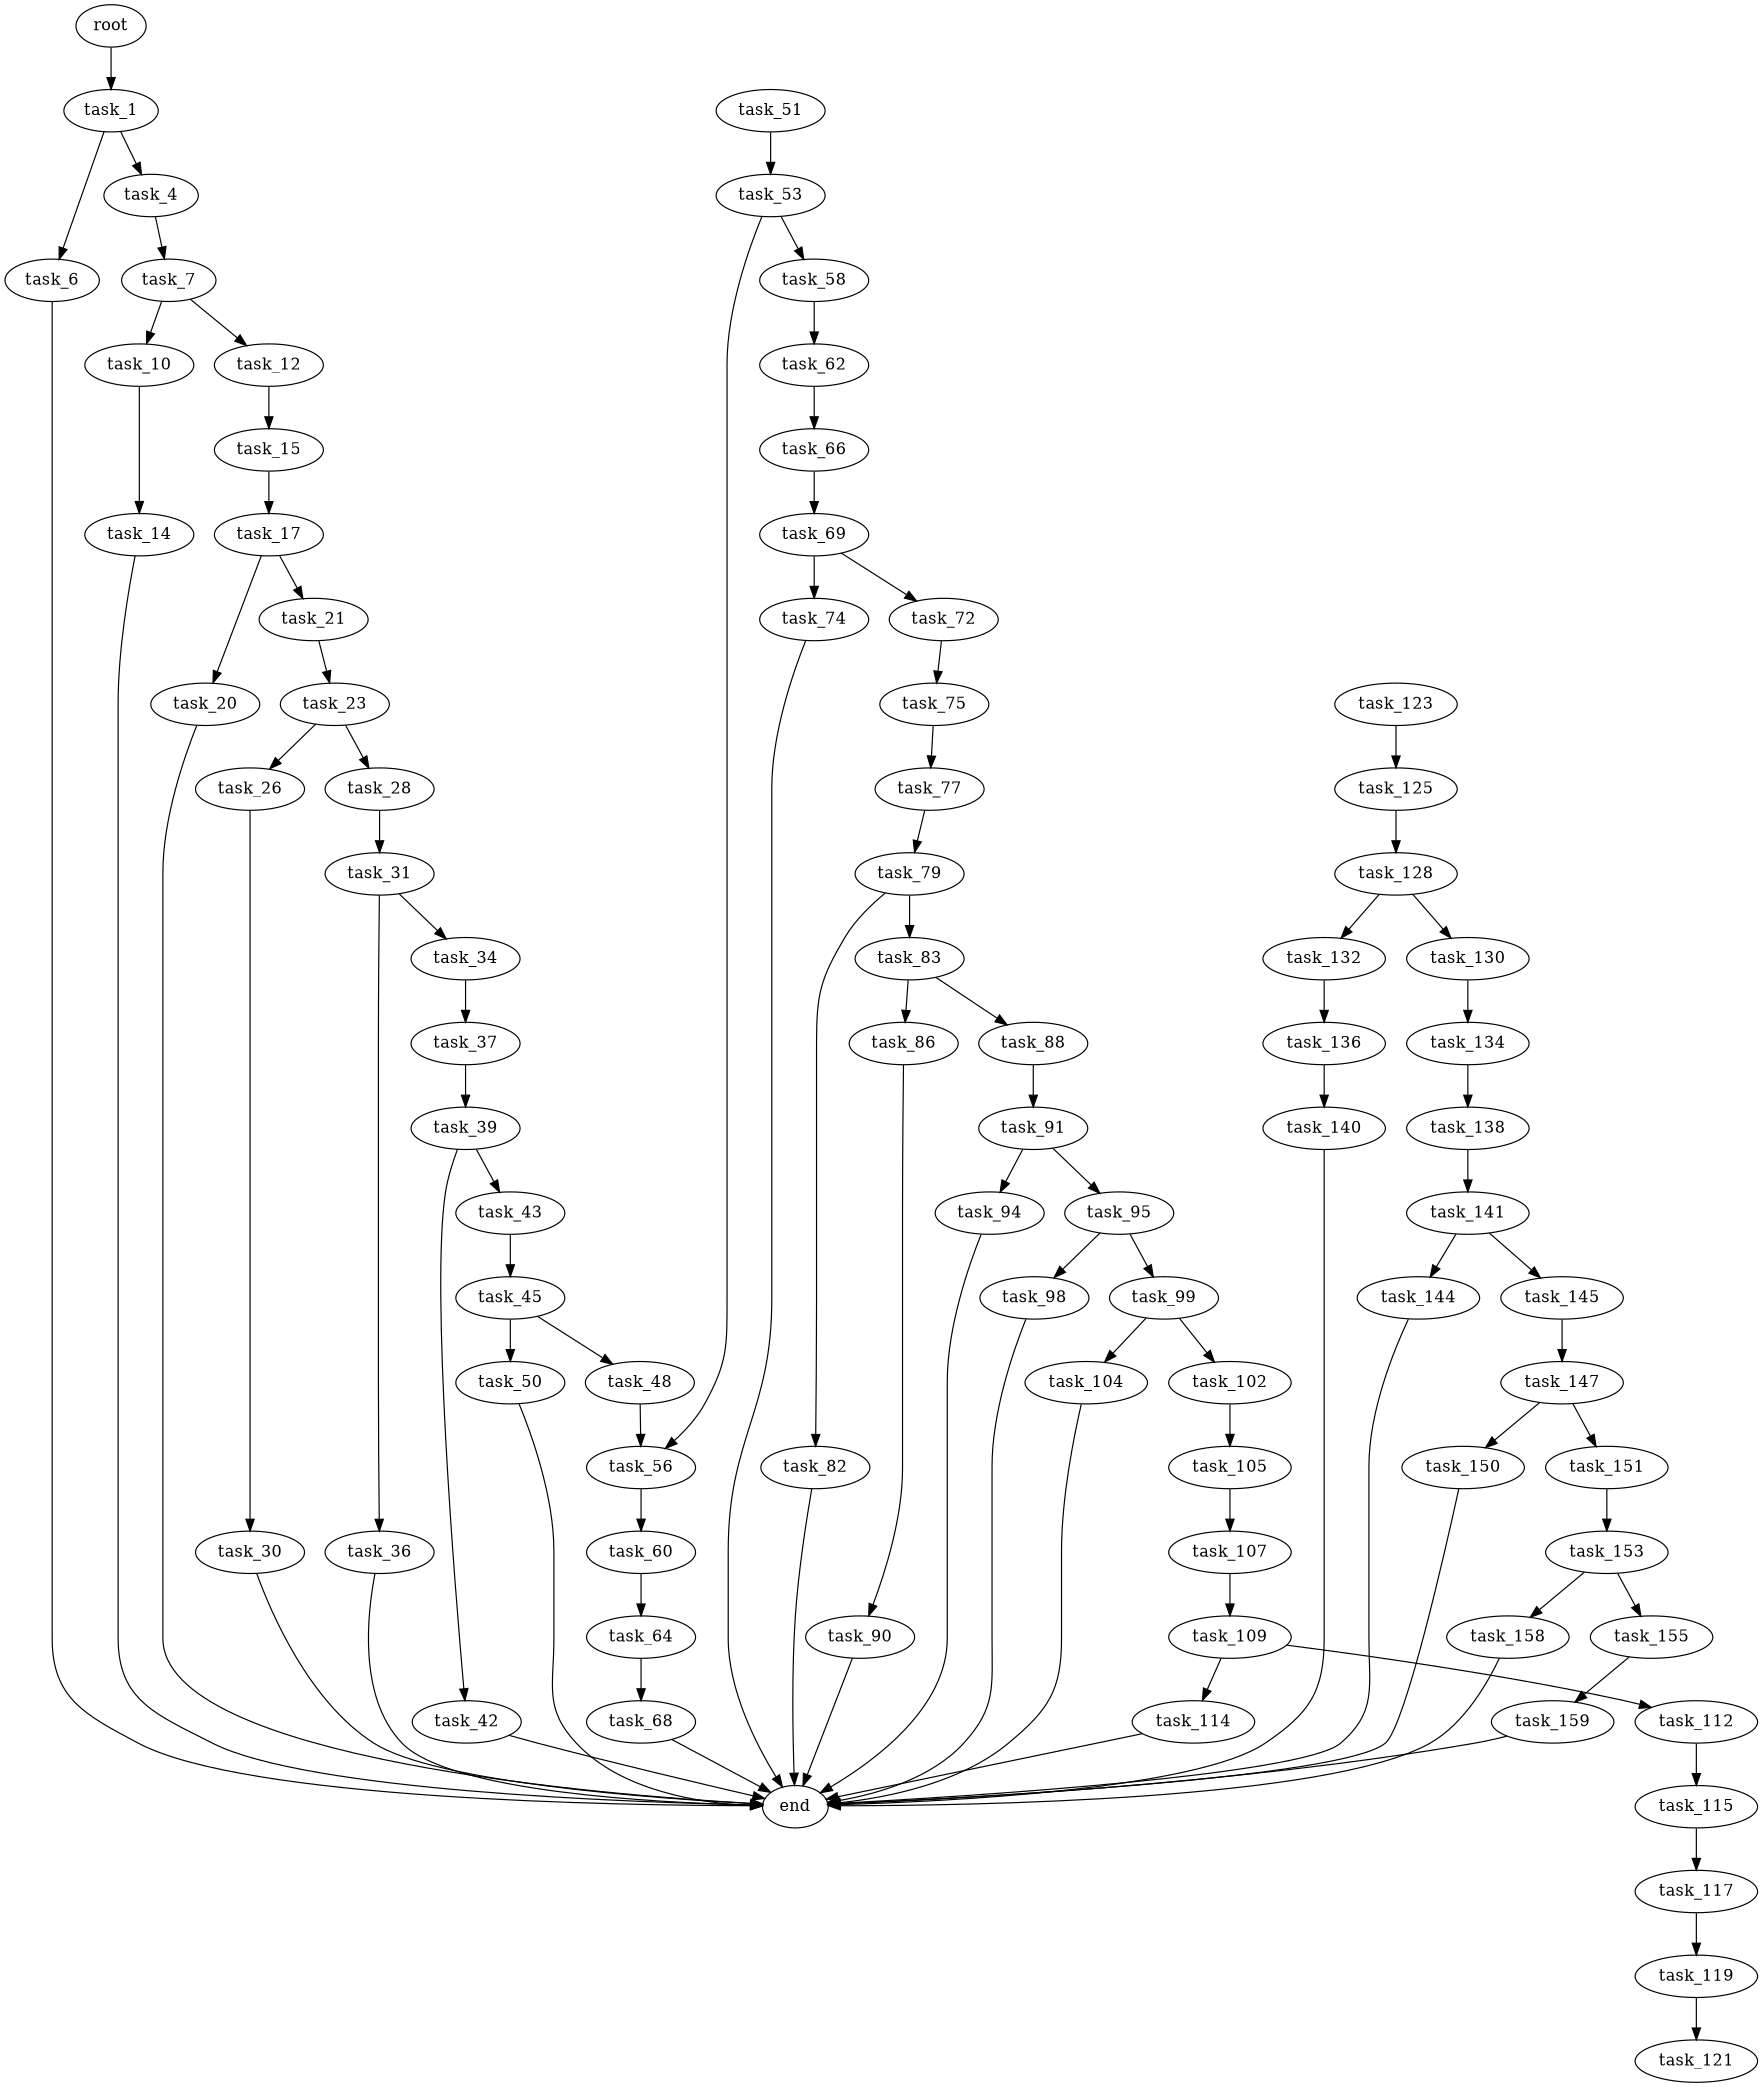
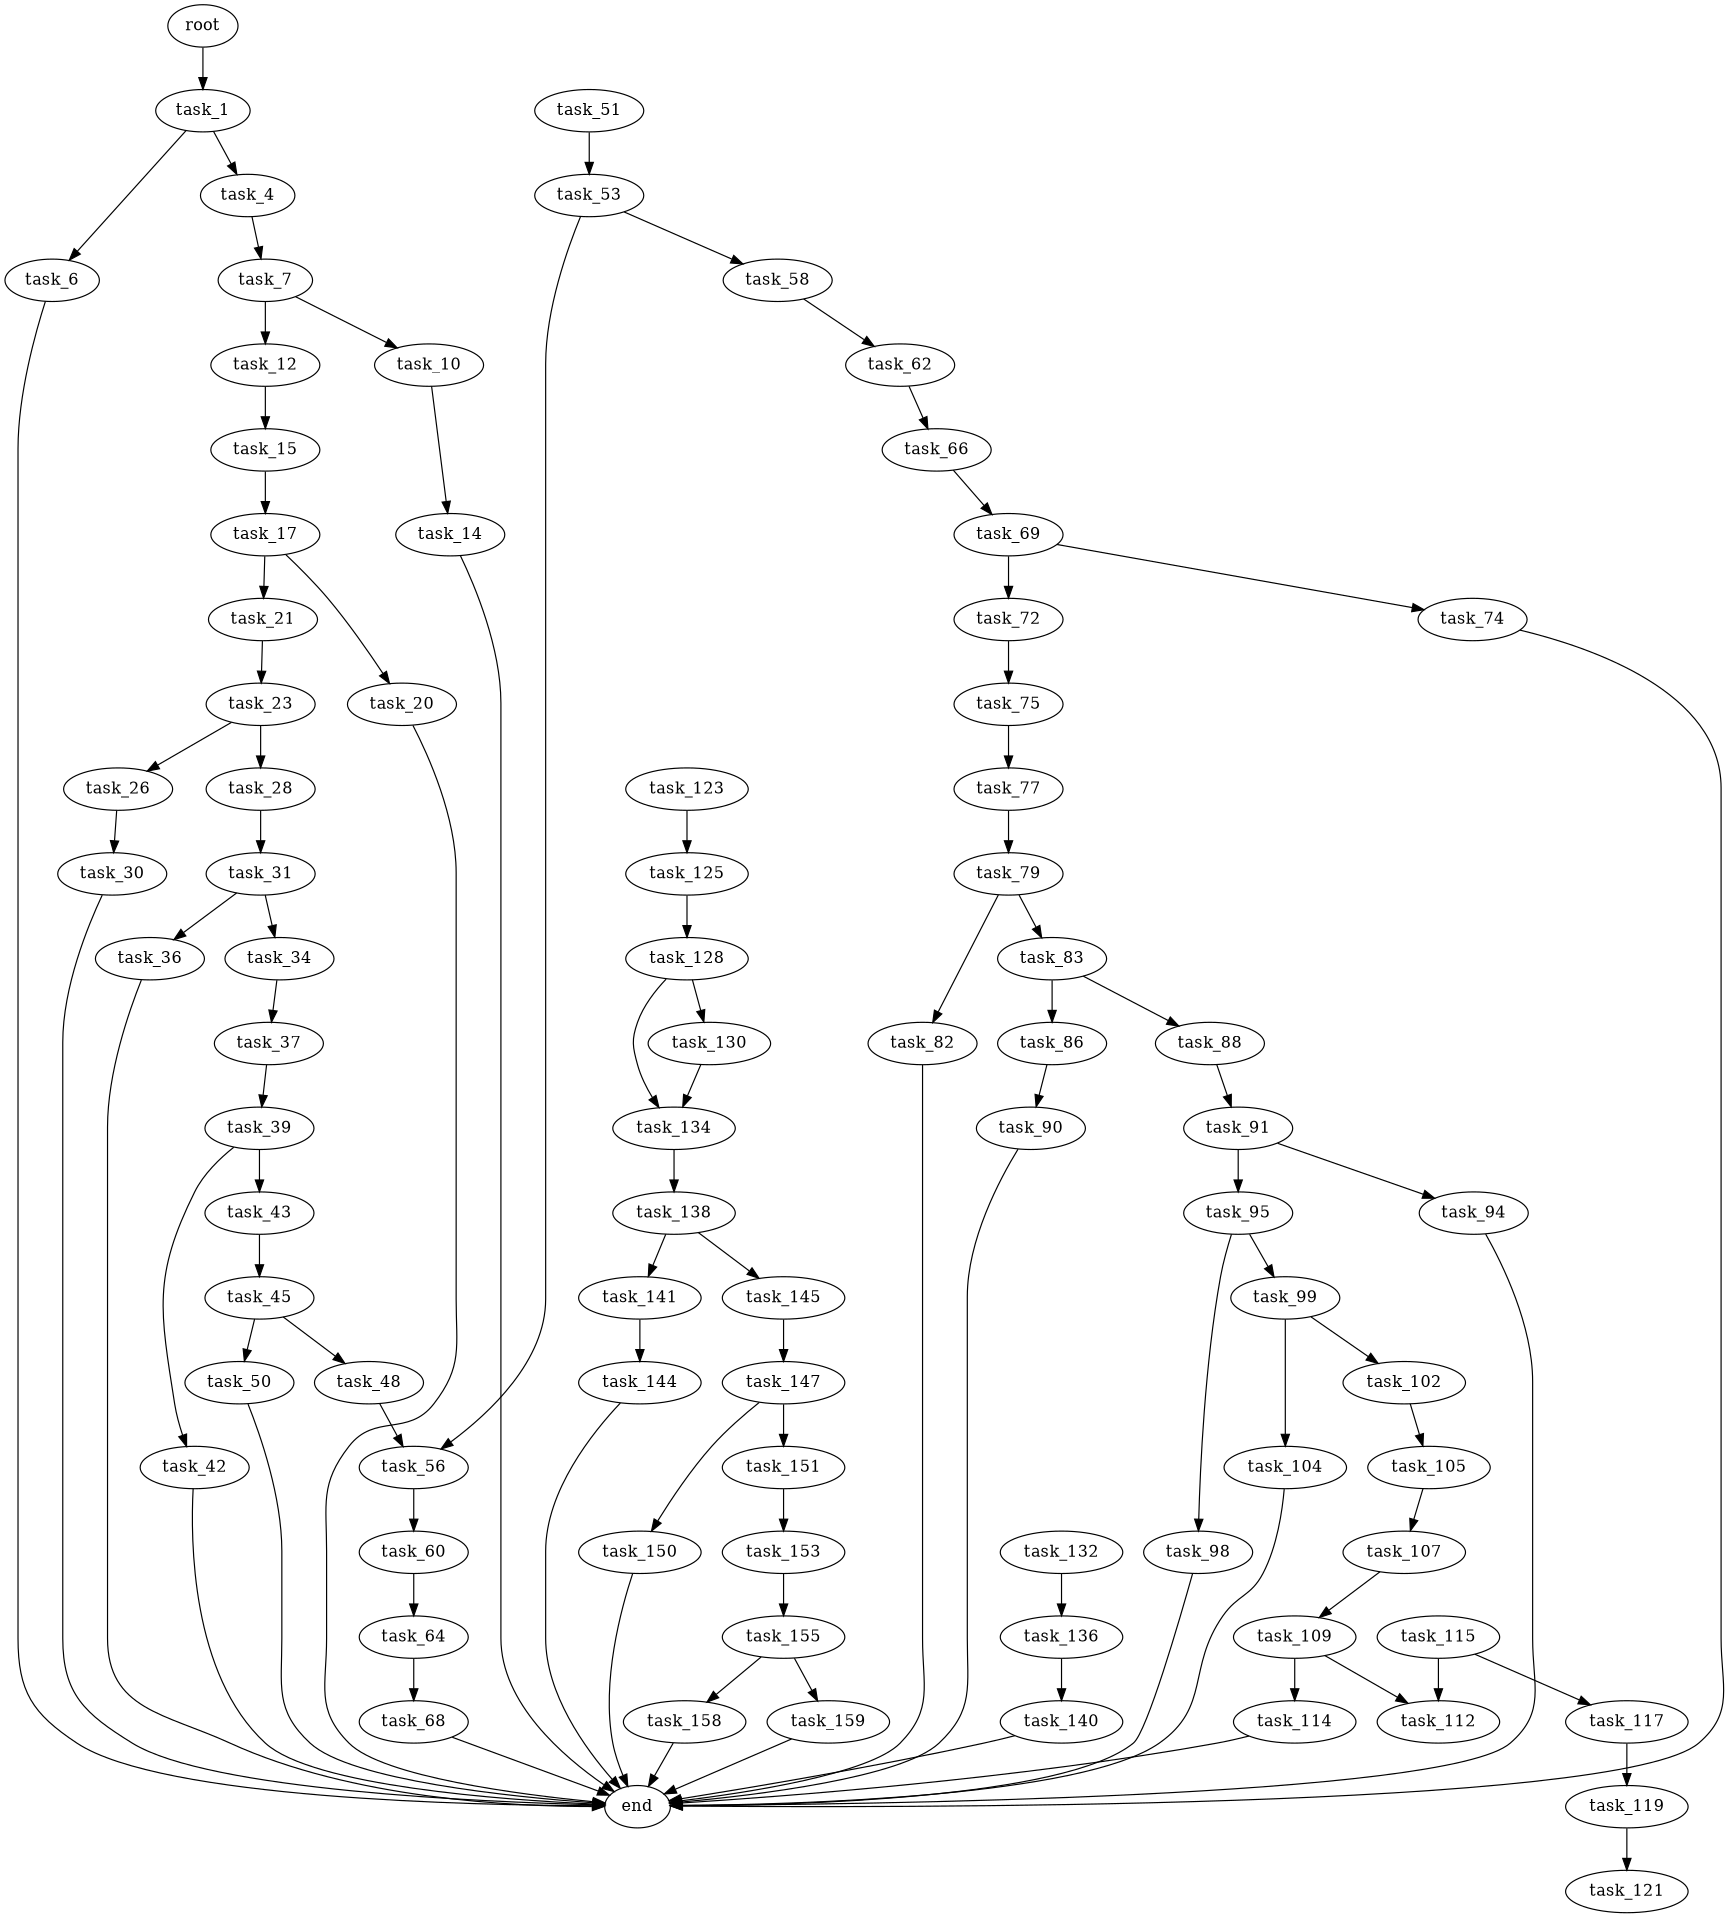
(1364, 912) -> (634, 1035)
(1510, 1251) -> (724, 1252)
(1562, 1591) -> (739, 1676)
(1696, 1759) -> (1438, 1674)
